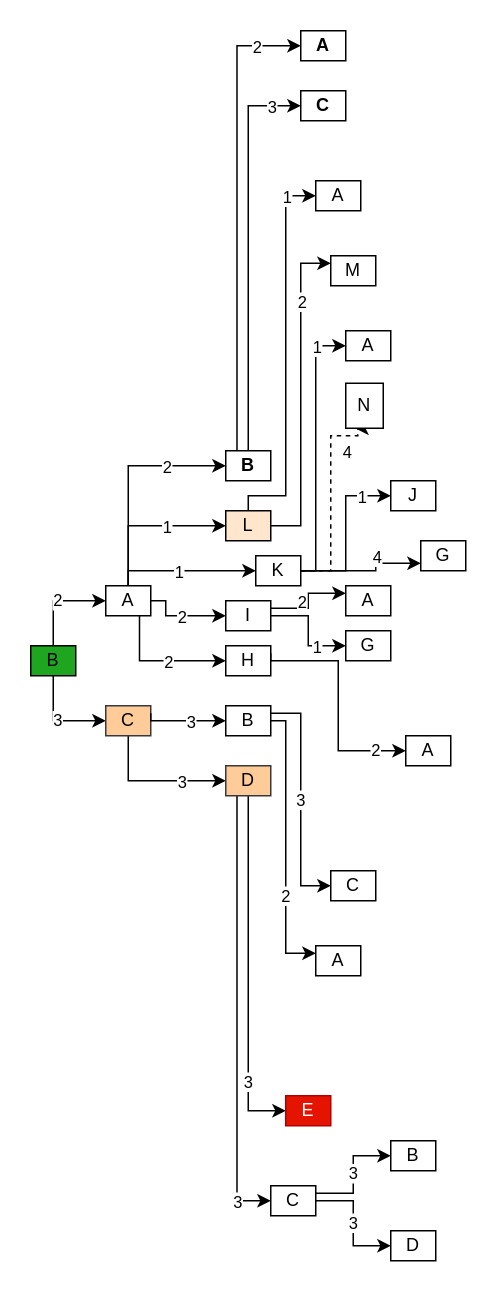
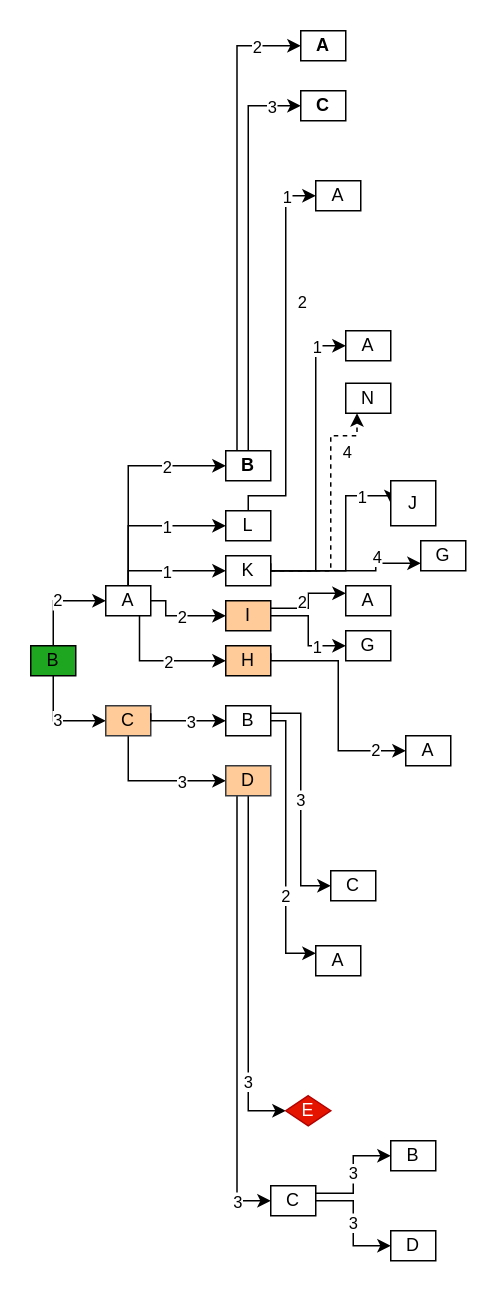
(353, 271) -> none
(365, 406) -> (368, 398)
(301, 434) -> none
(413, 496) -> (413, 503)
(248, 526) -> (248, 526)
(278, 571) -> (248, 571)
(248, 616) -> (248, 616)
(248, 661) -> (248, 661)
(308, 1111) -> (308, 1111)
